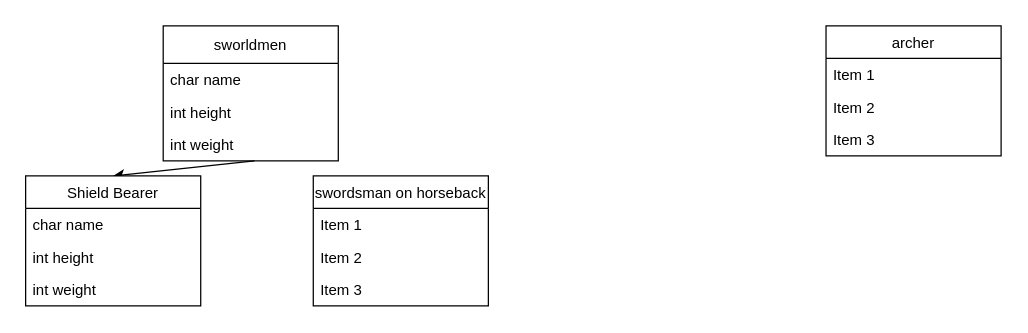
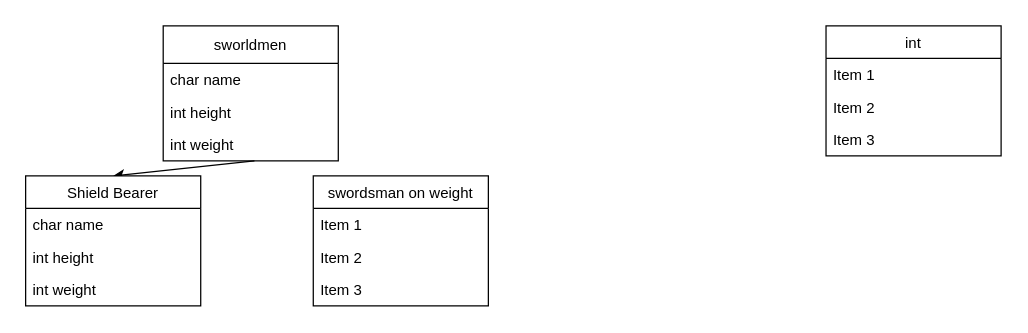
(913, 43) -> (913, 43)
(400, 193) -> (400, 193)
